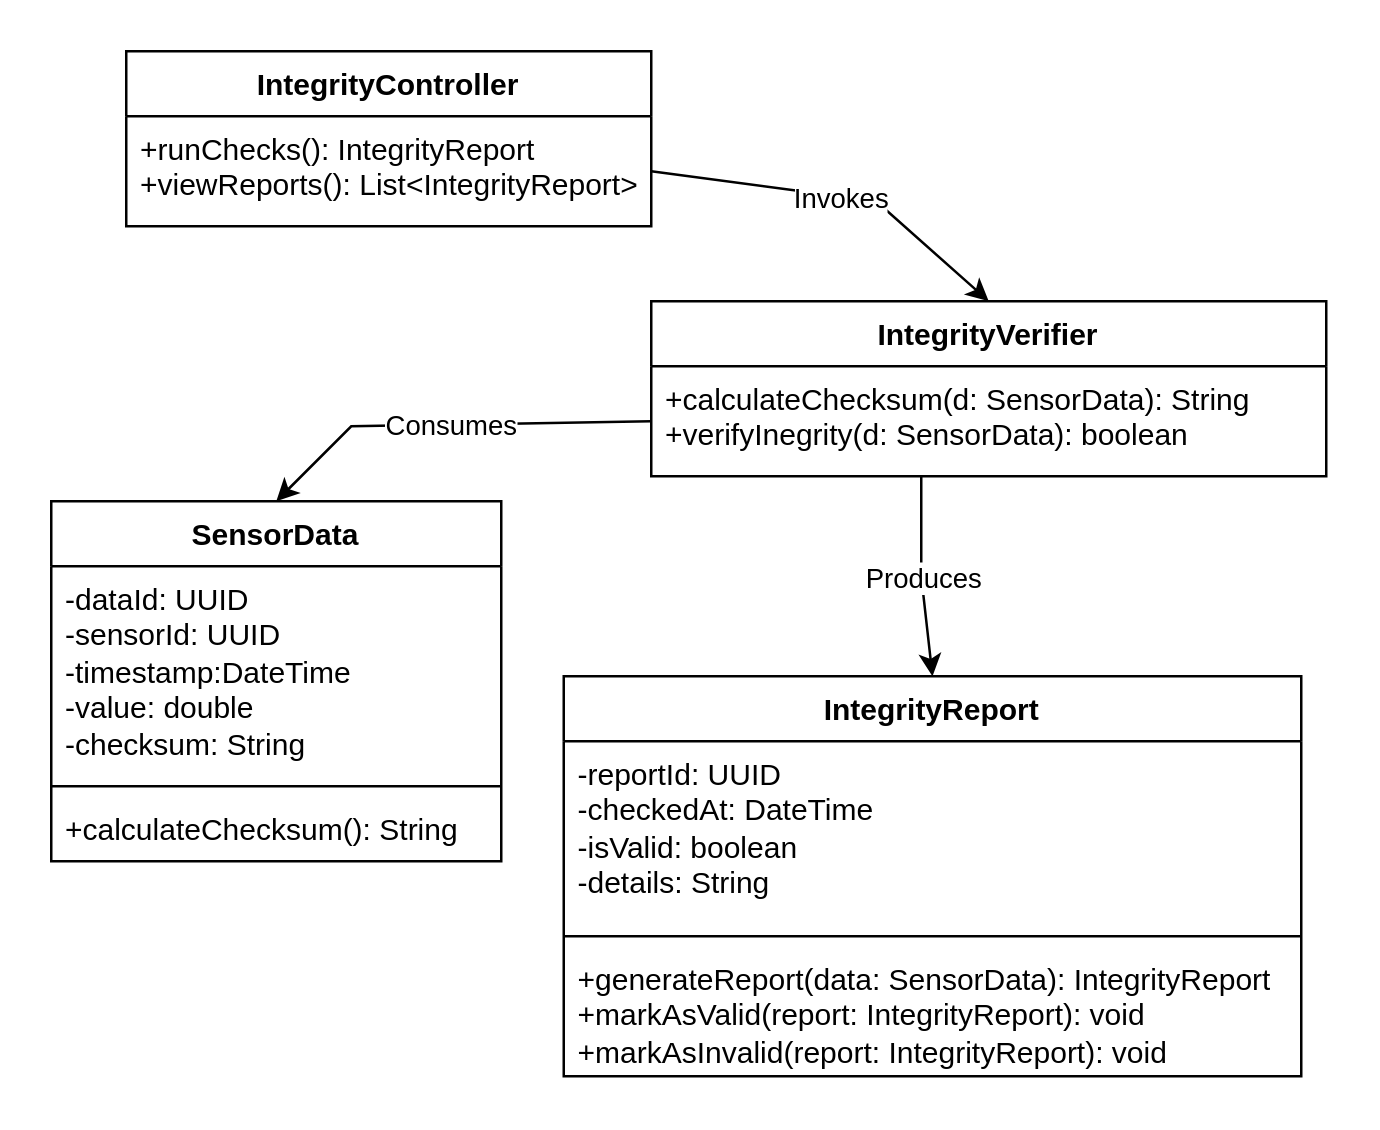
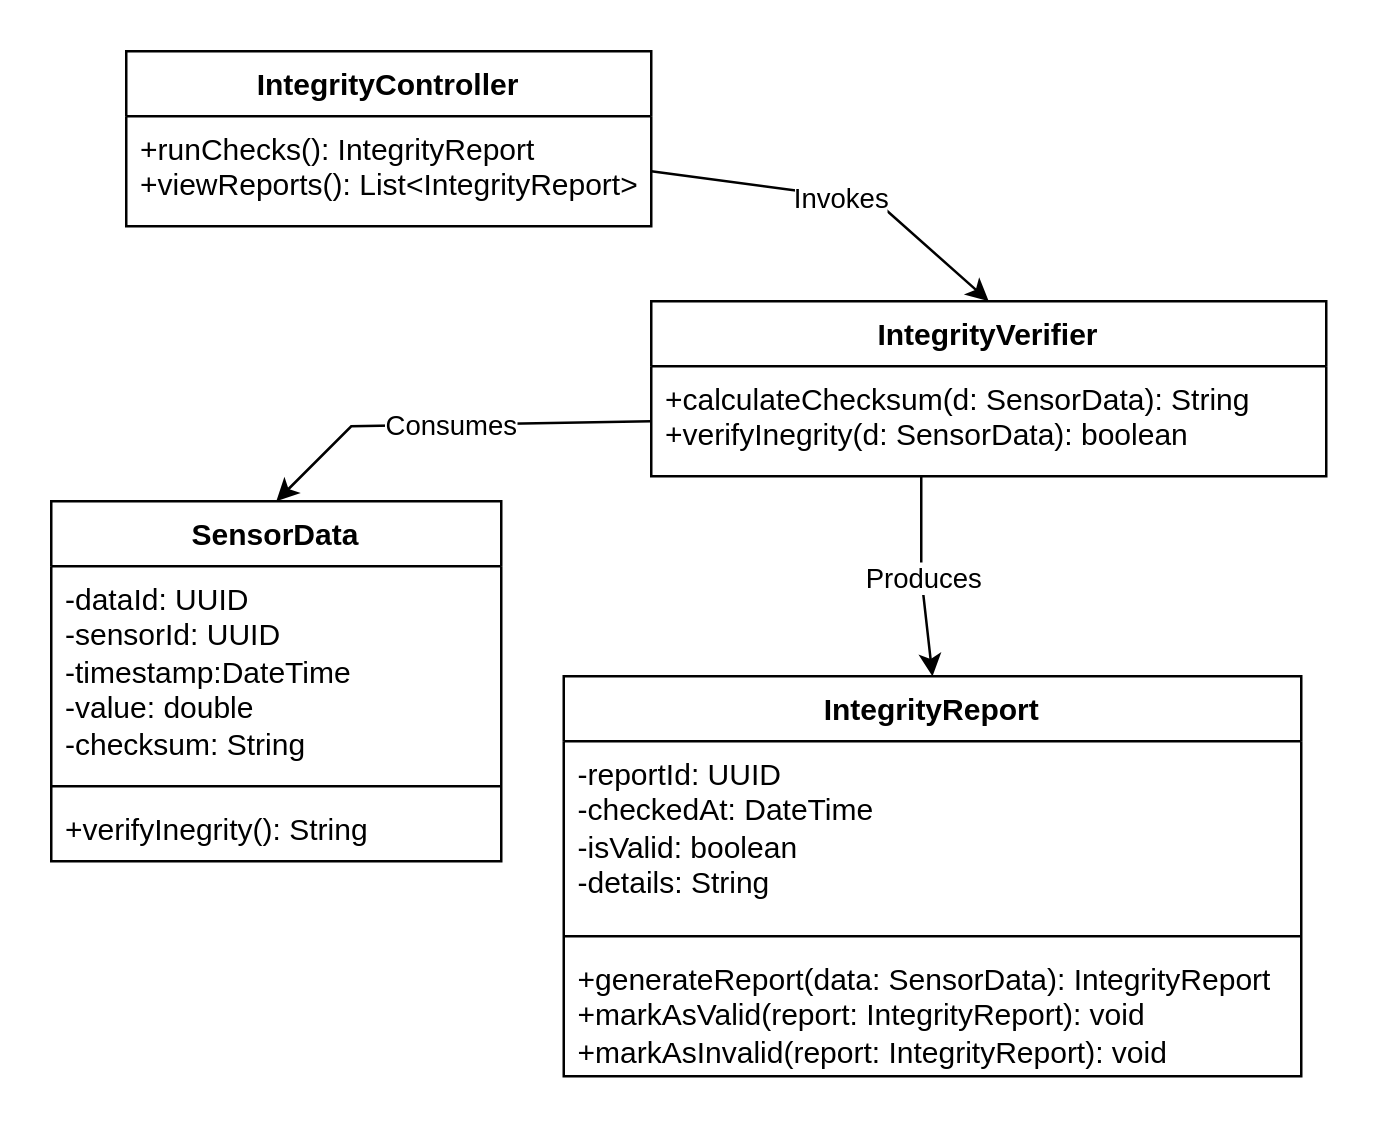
(279, 850) -> (257, 832)
